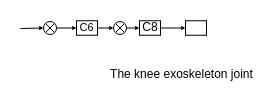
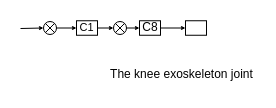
(87, 28) -> (87, 28)
